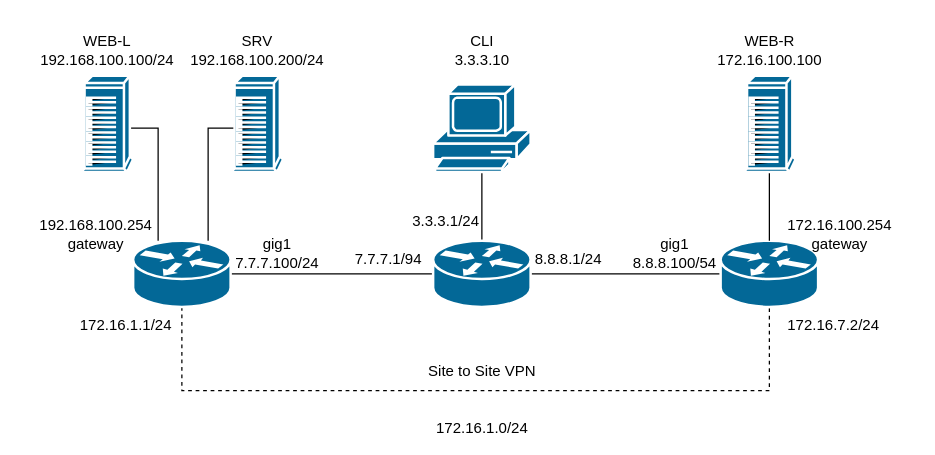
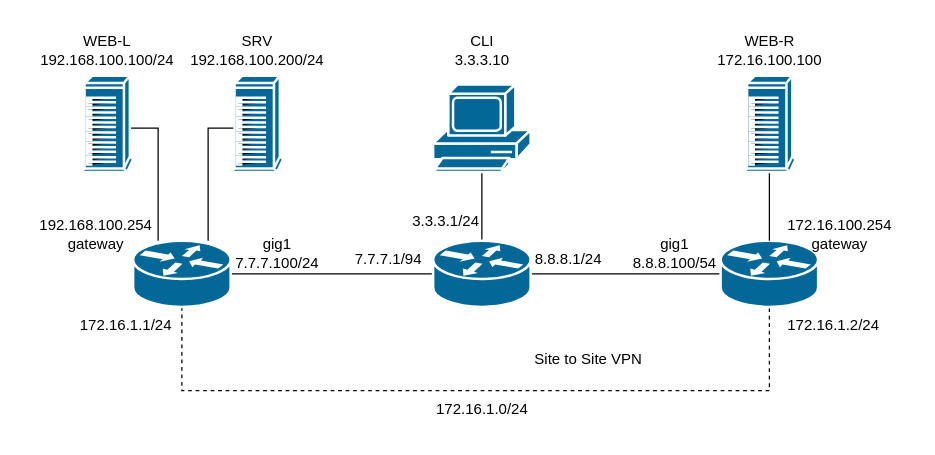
(834, 326) -> (834, 326)
(482, 372) -> (588, 359)
(482, 428) -> (482, 409)
